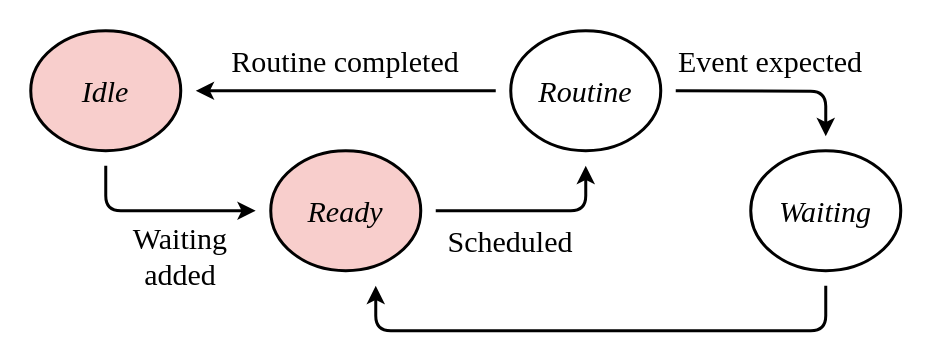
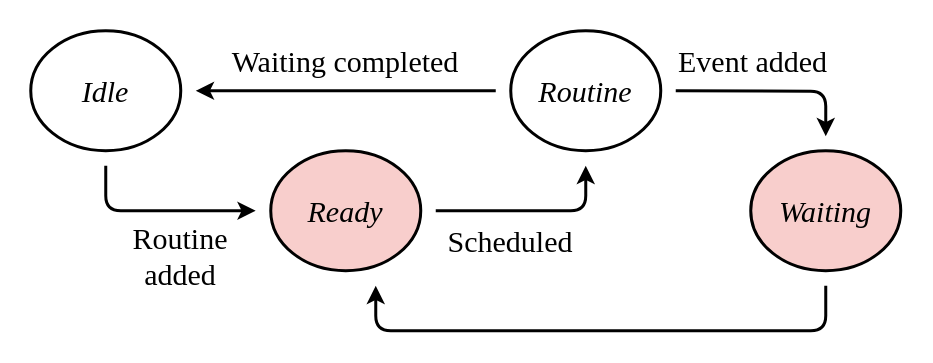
(346, 61) -> (346, 61)
(782, 61) -> (767, 61)
(106, 91) -> (106, 91)
(826, 211) -> (826, 211)
(181, 256) -> (181, 256)
